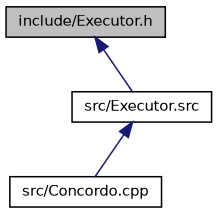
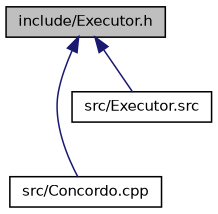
(109, 156) -> (57, 114)
